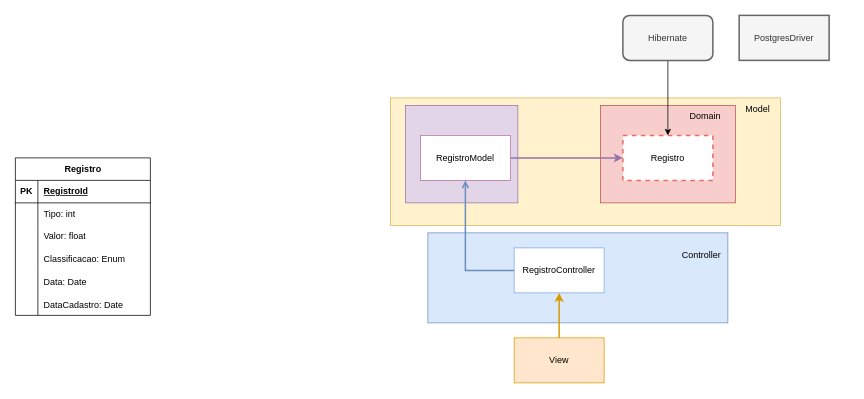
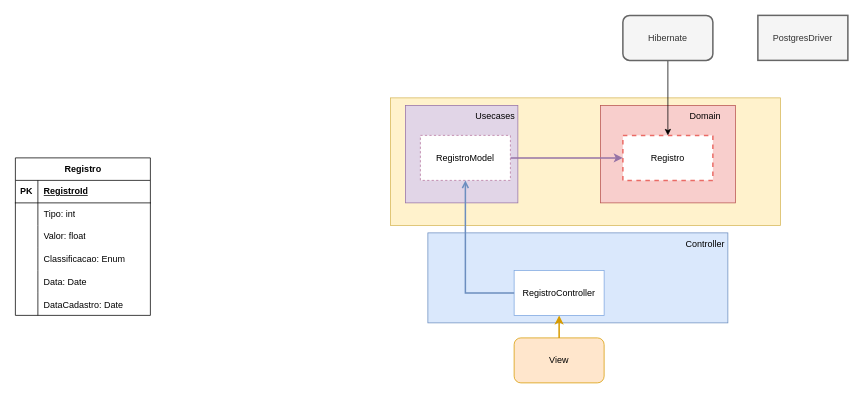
(784, 38) -> (803, 38)
(758, 109) -> none
none -> (495, 117)
(465, 158) -> (465, 158)
(702, 255) -> (705, 244)
(559, 270) -> (559, 293)
(559, 360) -> (559, 360)
